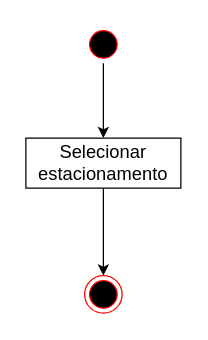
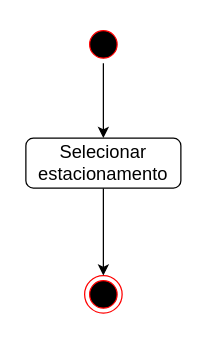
(103, 163) -> (103, 163)
